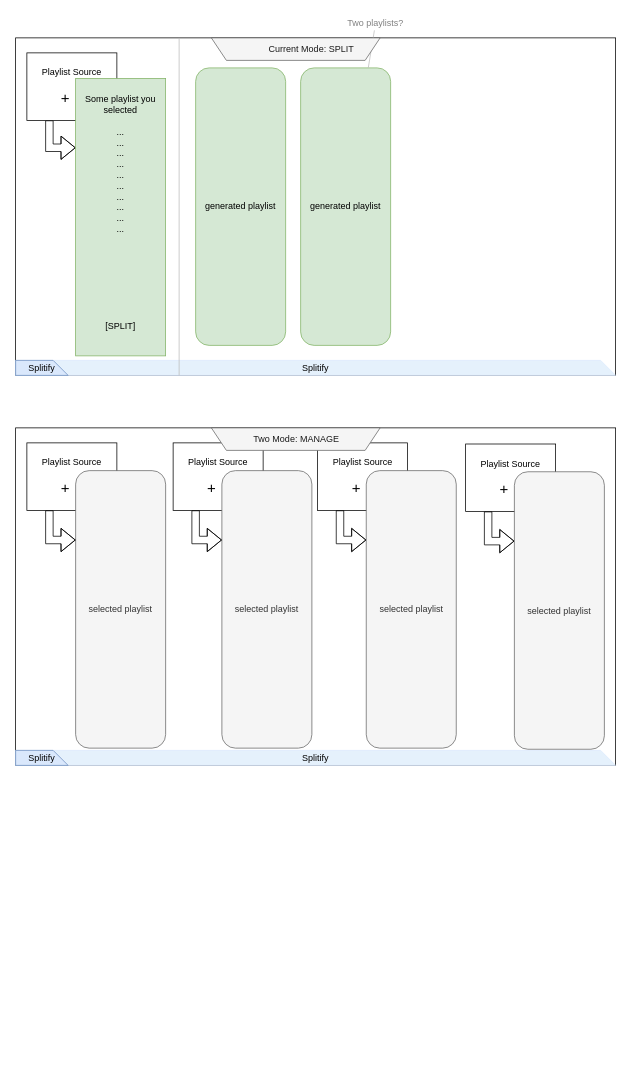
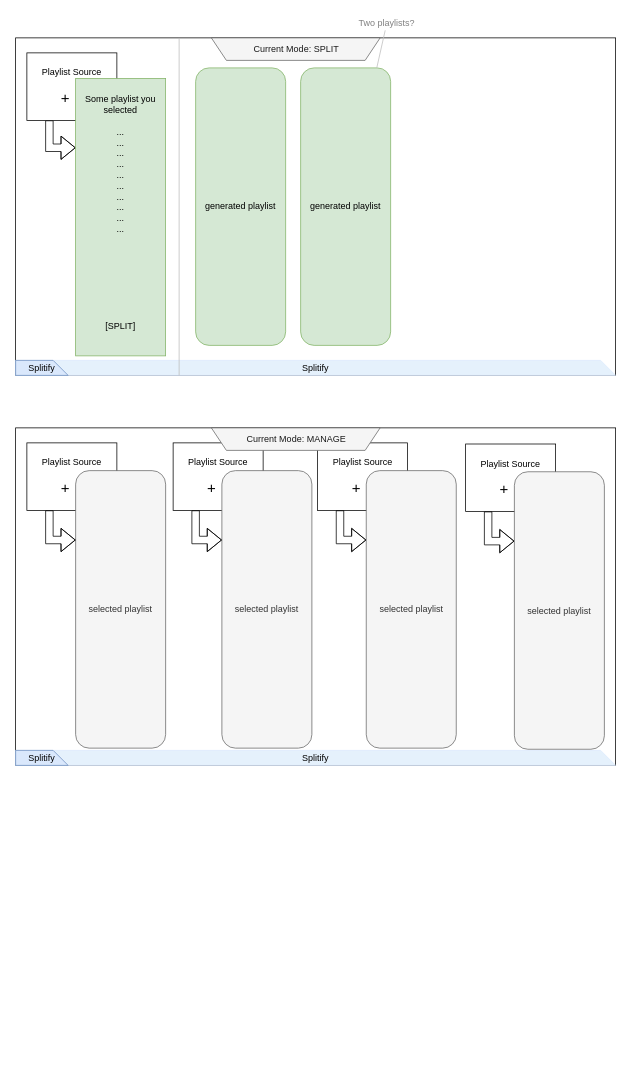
(375, 23) -> (387, 23)
(311, 49) -> (296, 49)
(296, 439) -> (296, 439)
